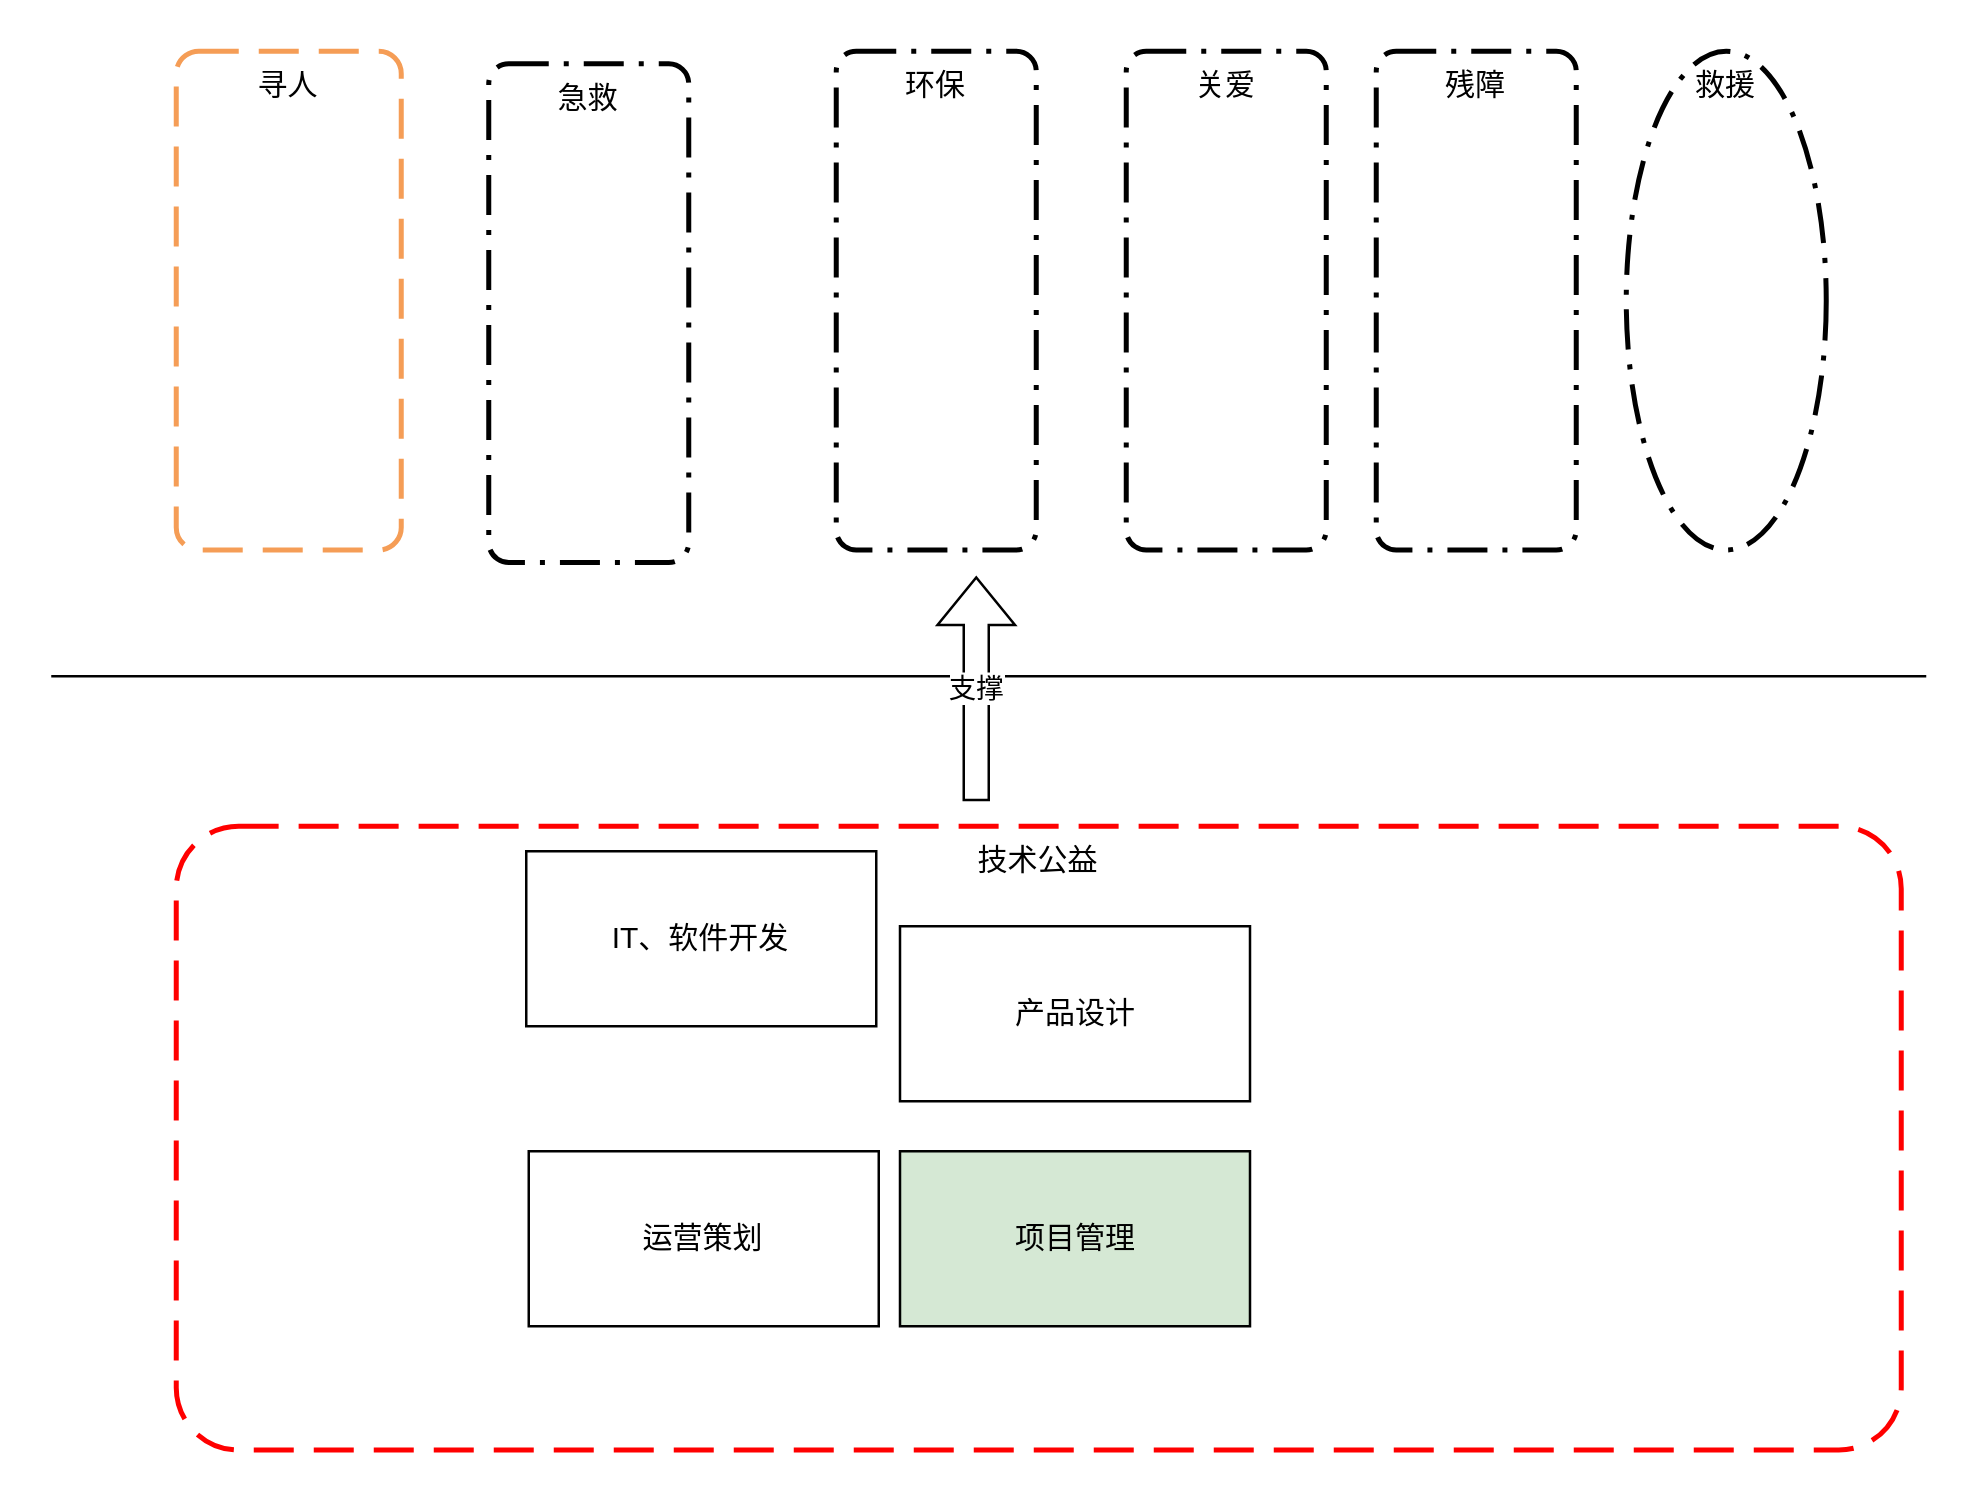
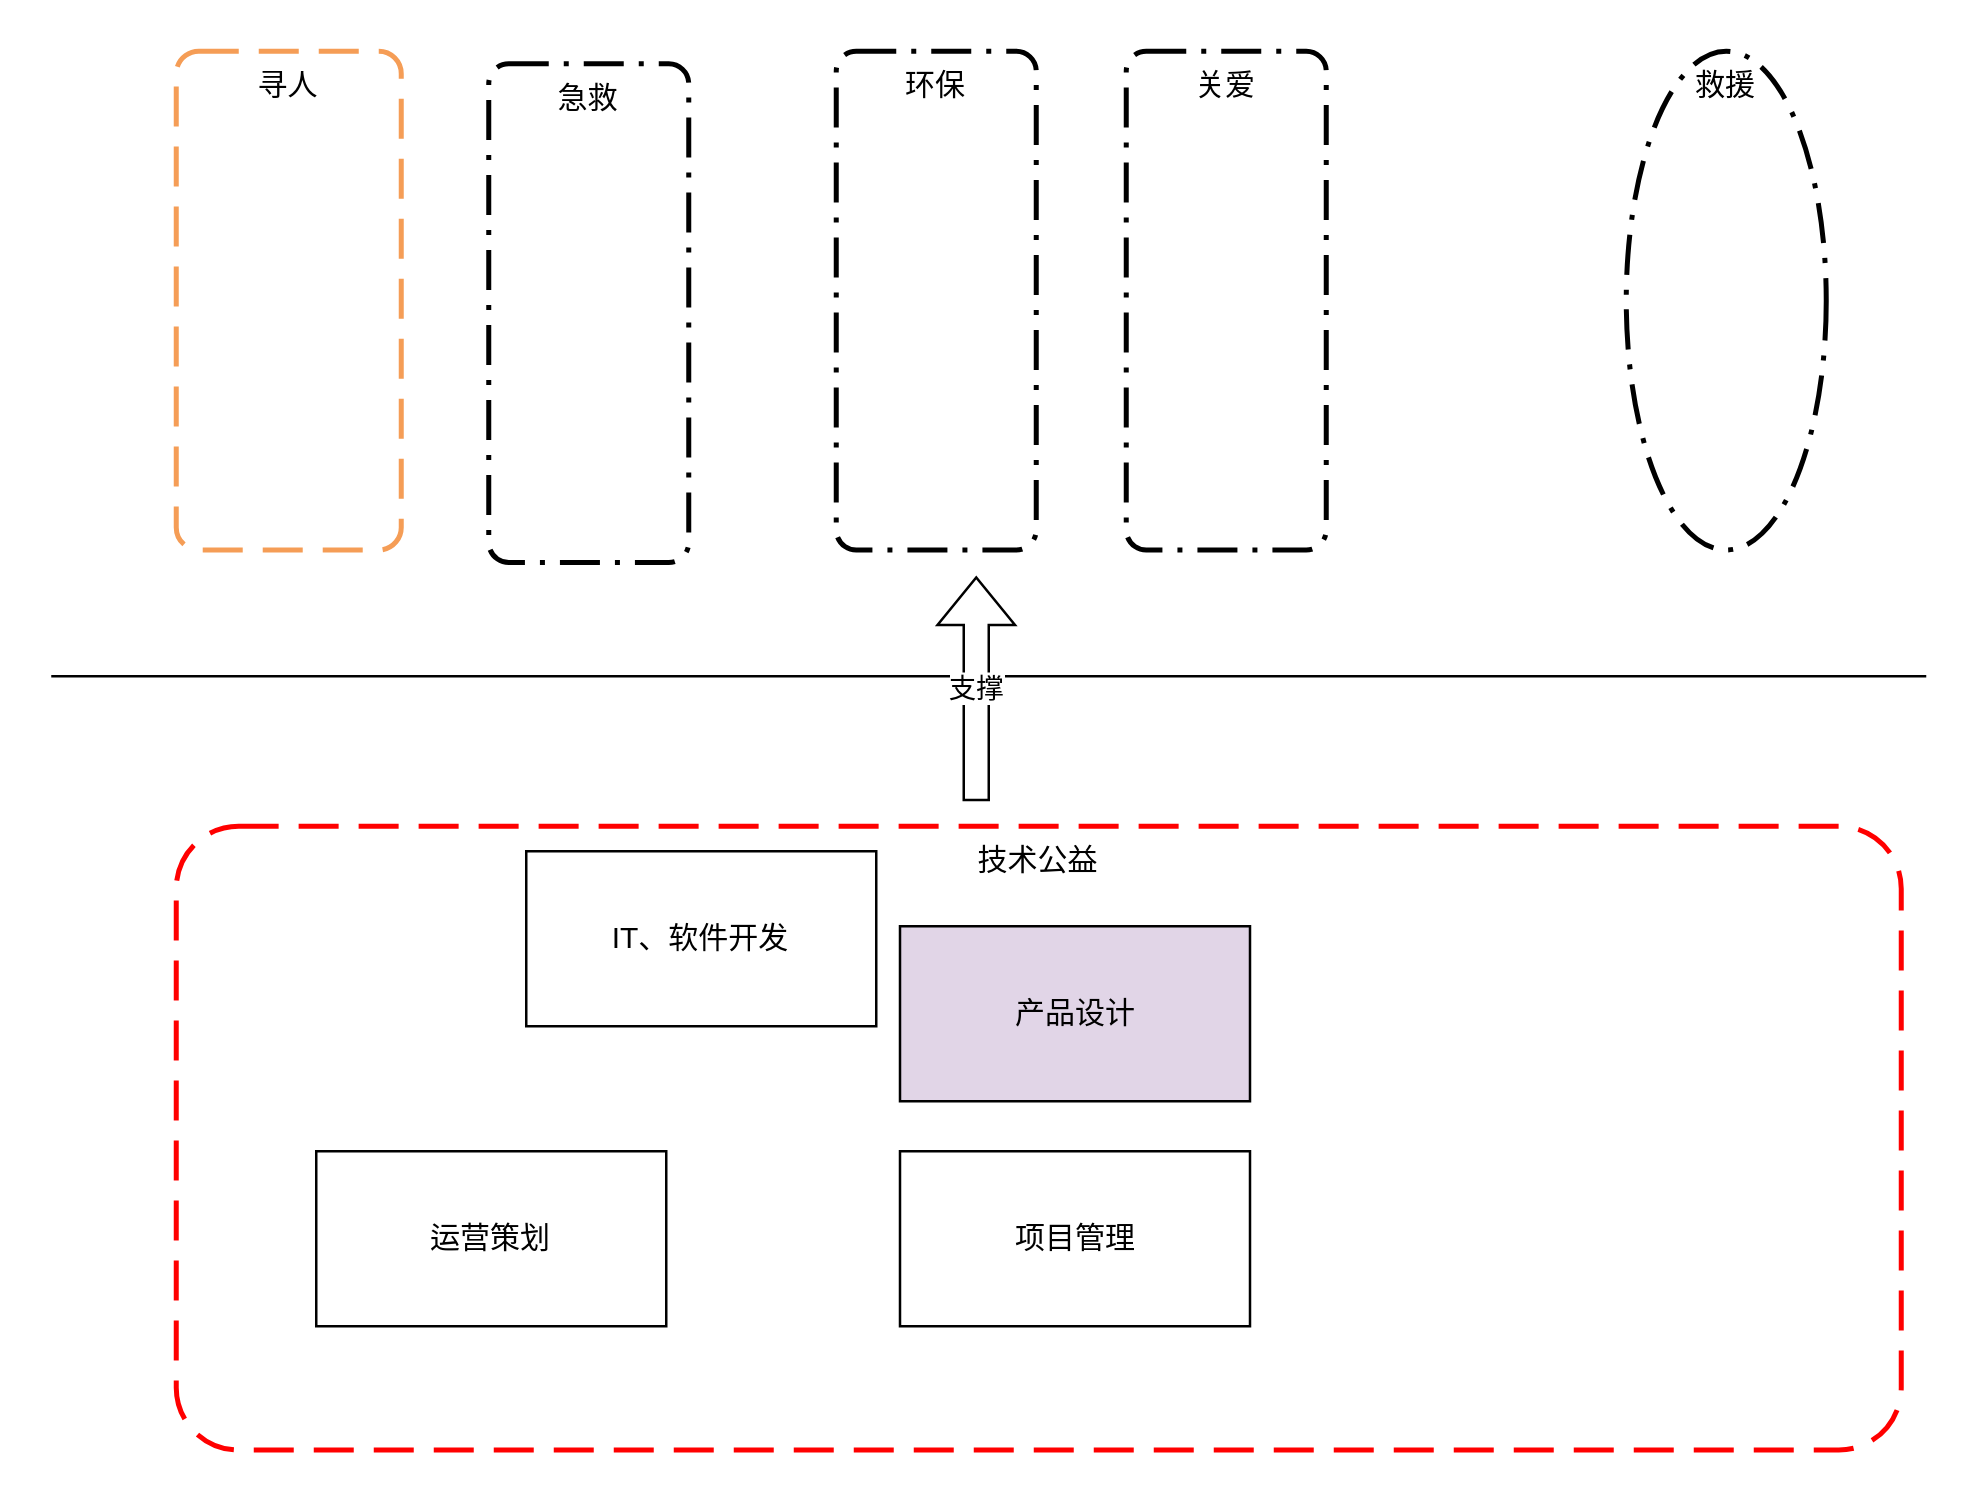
(1476, 301) -> none
(1075, 1014) -> (1075, 1014)
(704, 1239) -> (491, 1239)
(1075, 1239) -> (1075, 1239)
